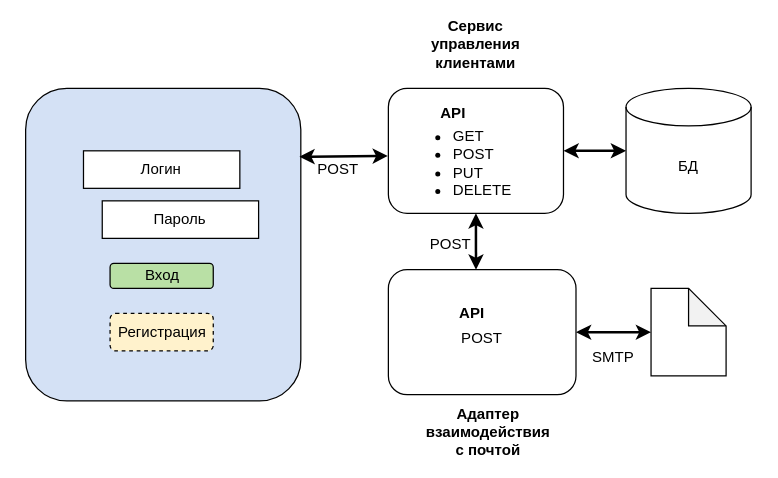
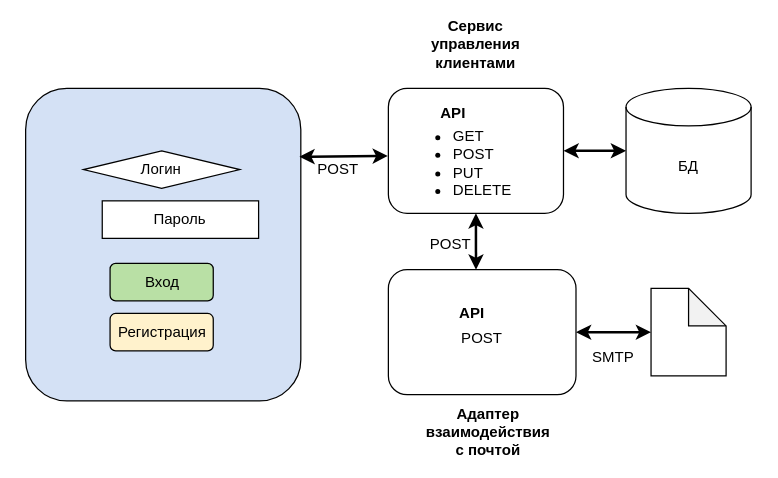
(162, 169) -> (162, 169)
(162, 276) -> (162, 282)
(162, 332) -> (162, 332)
